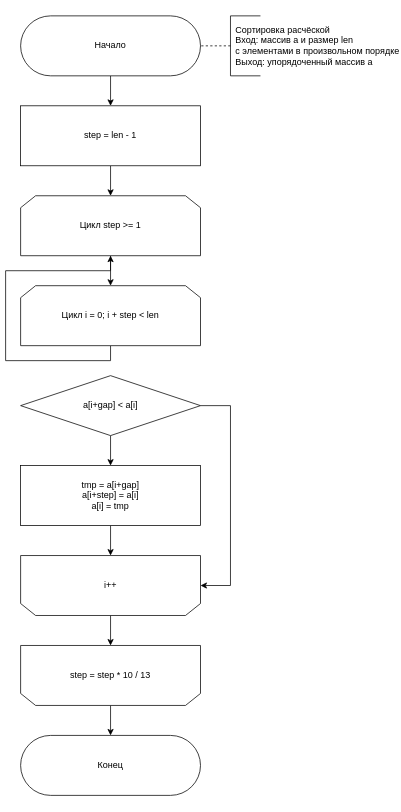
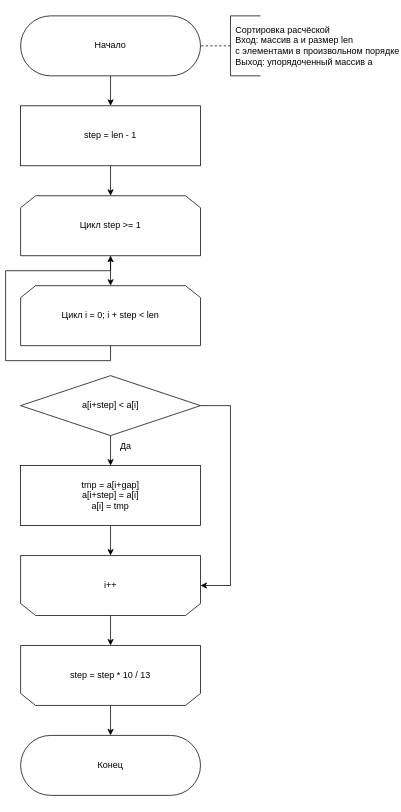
(111, 405) -> (111, 405)
none -> (126, 447)
